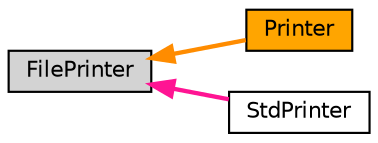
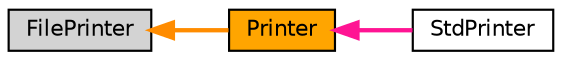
(201, 94) -> (385, 30)
